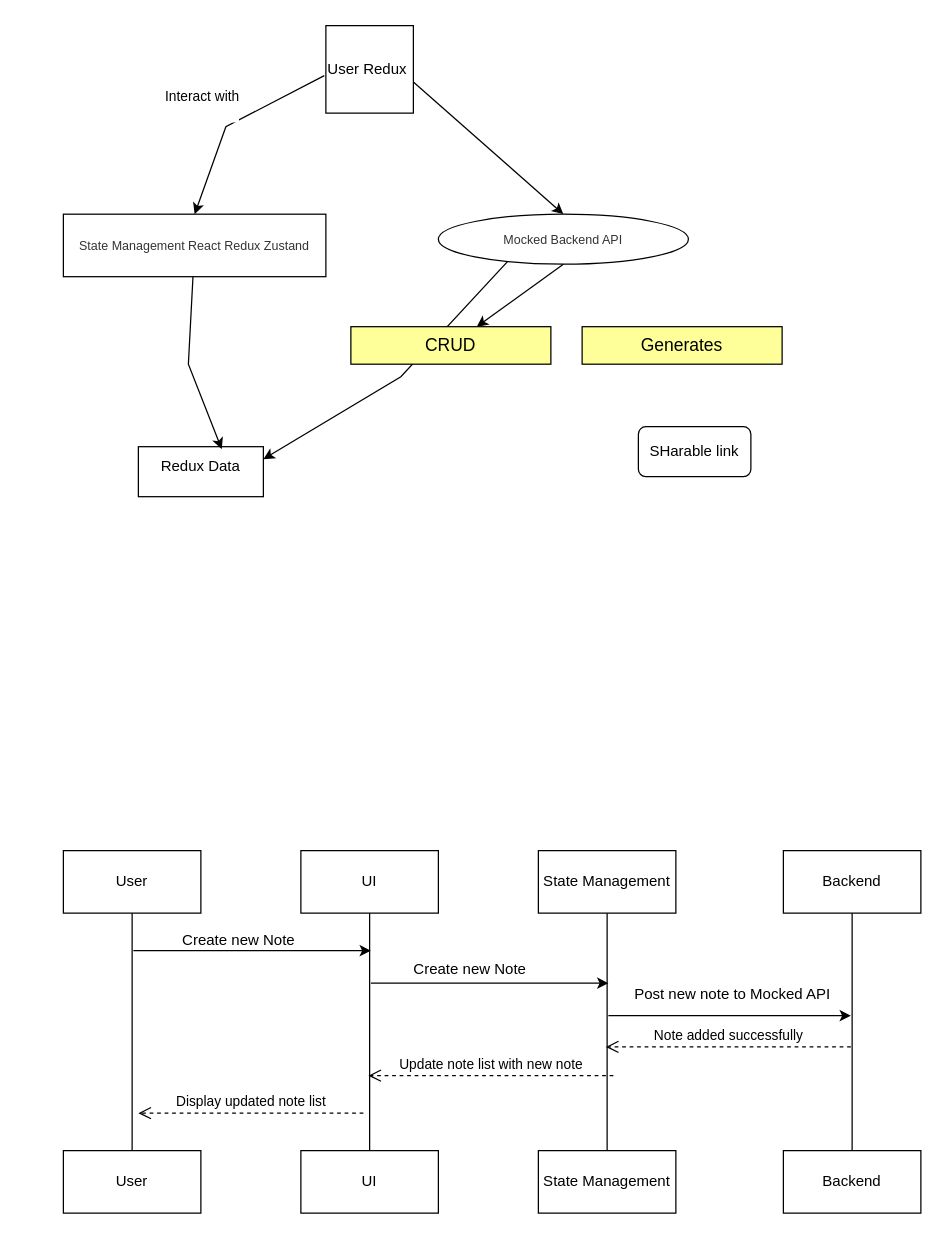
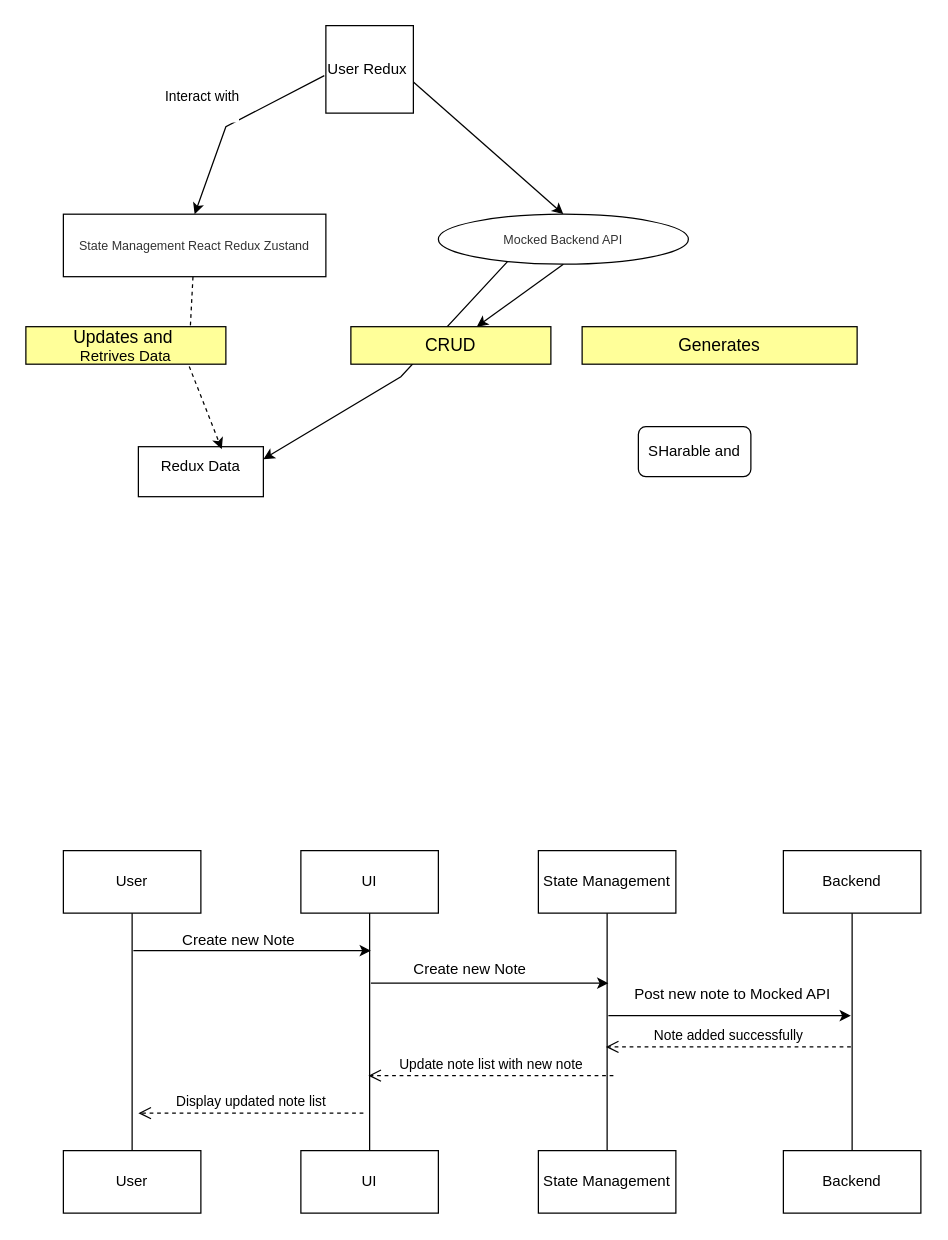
none -> (126, 345)
(682, 345) -> (719, 345)
(188, 363) -> (188, 363)
(694, 452) -> (694, 452)
